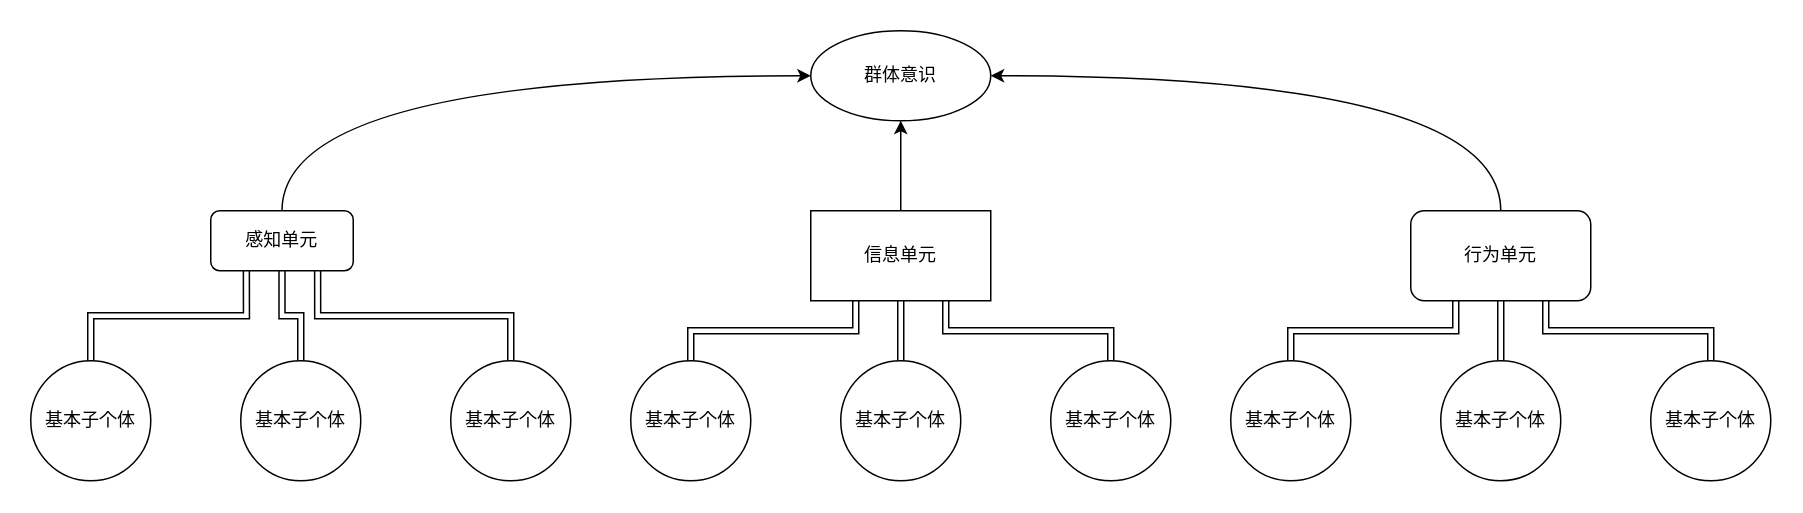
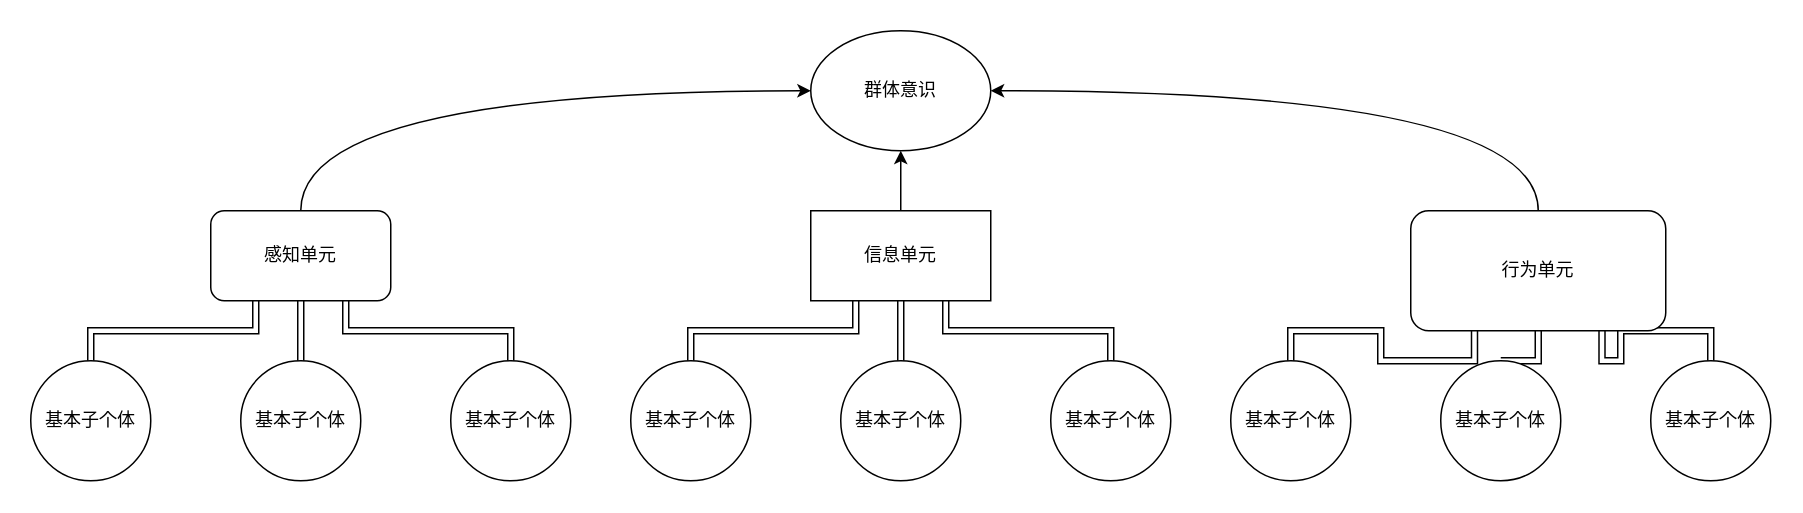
(901, 76) -> (901, 91)
(282, 241) -> (301, 256)
(1501, 256) -> (1538, 271)
